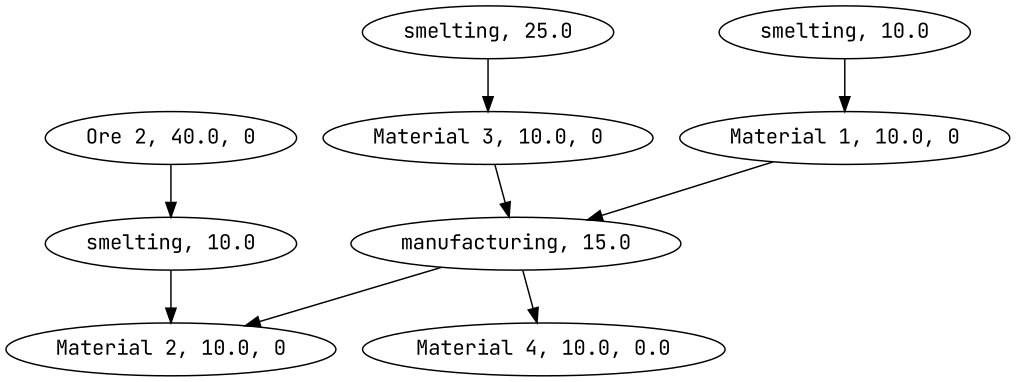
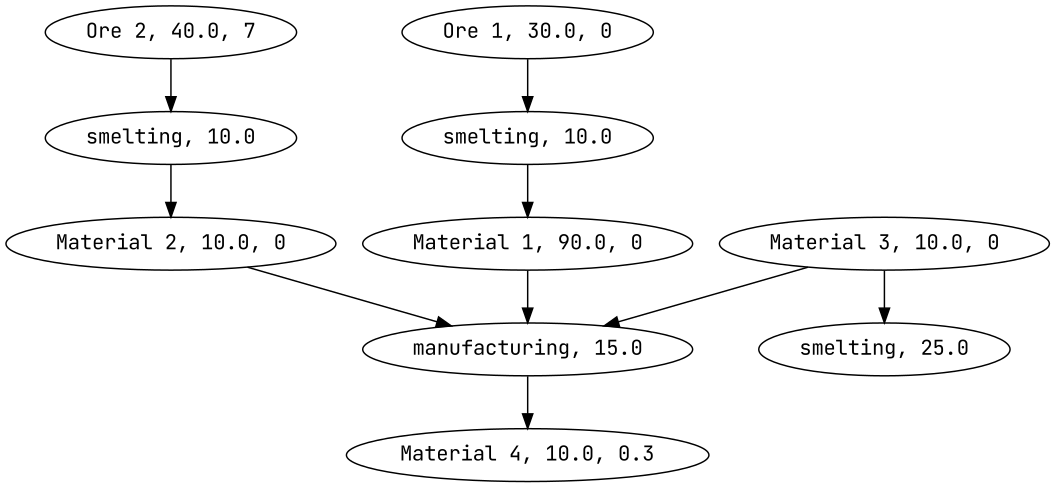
none -> (528, 32)
(488, 78) -> (884, 289)
(171, 138) -> (171, 32)
(845, 138) -> (528, 244)
(351, 294) -> (342, 295)
(544, 349) -> (528, 455)
